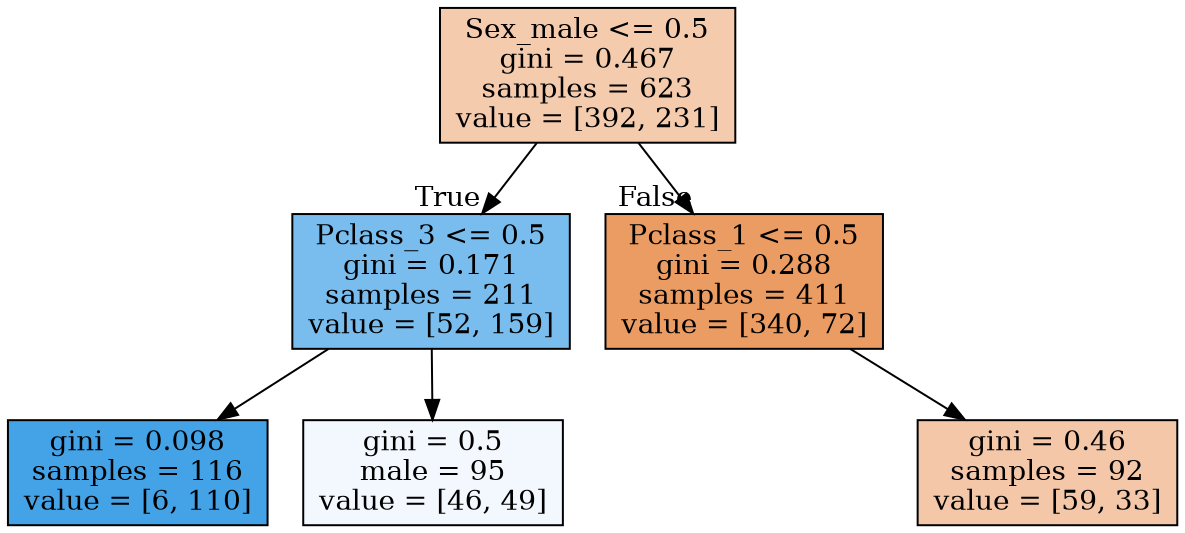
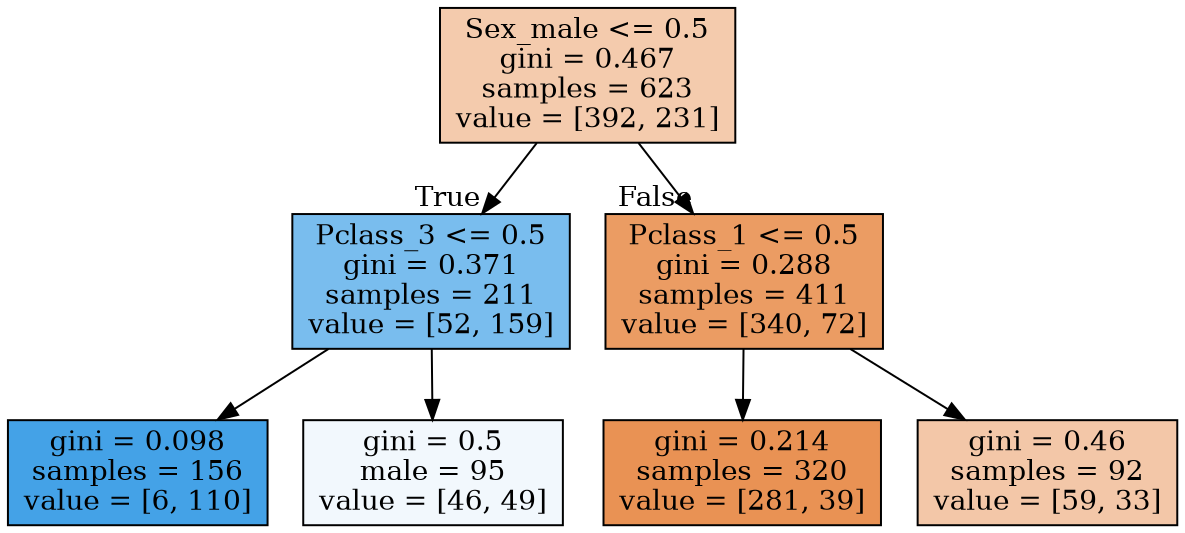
(431, 281) -> (431, 281)
(138, 473) -> (138, 473)
none -> (742, 473)
